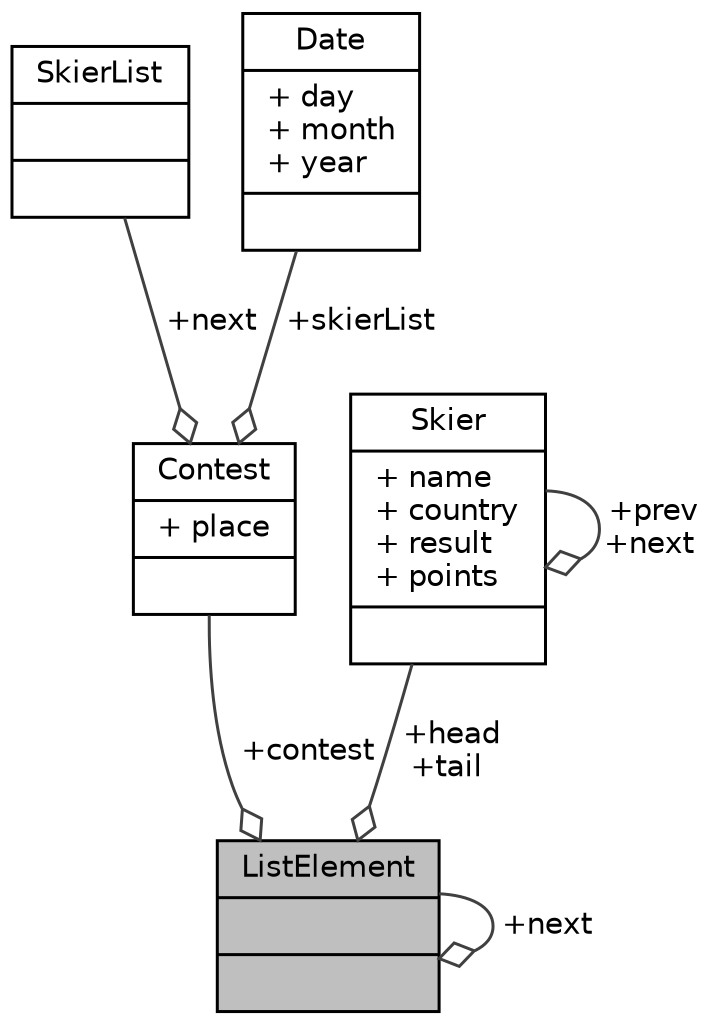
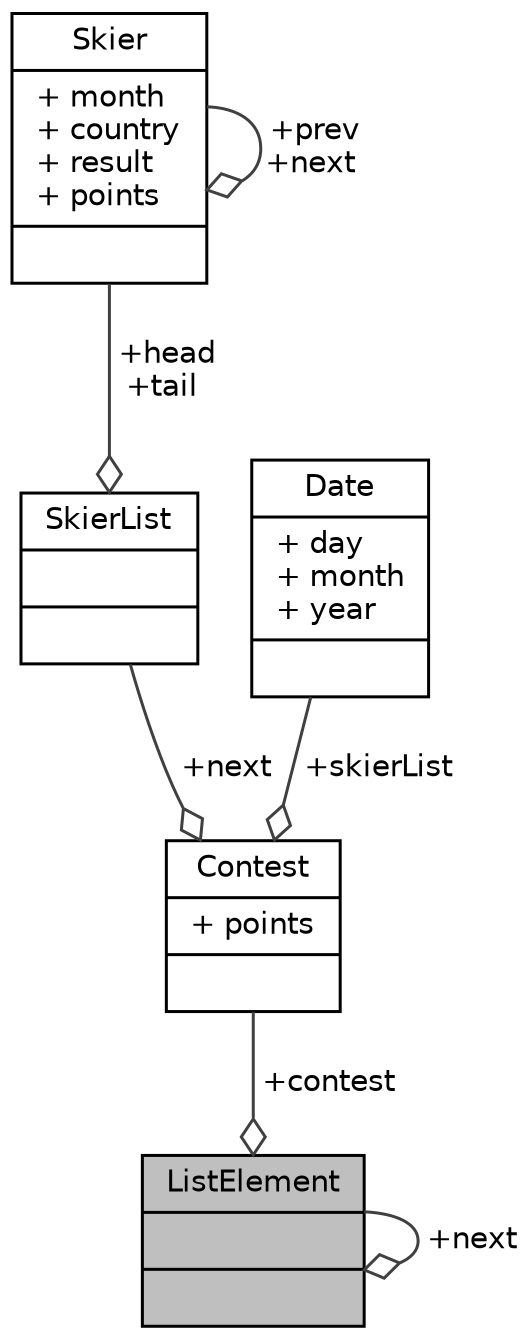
(435, 478) -> (100, 97)
(214, 528) -> (253, 925)
(392, 735) -> (109, 370)
